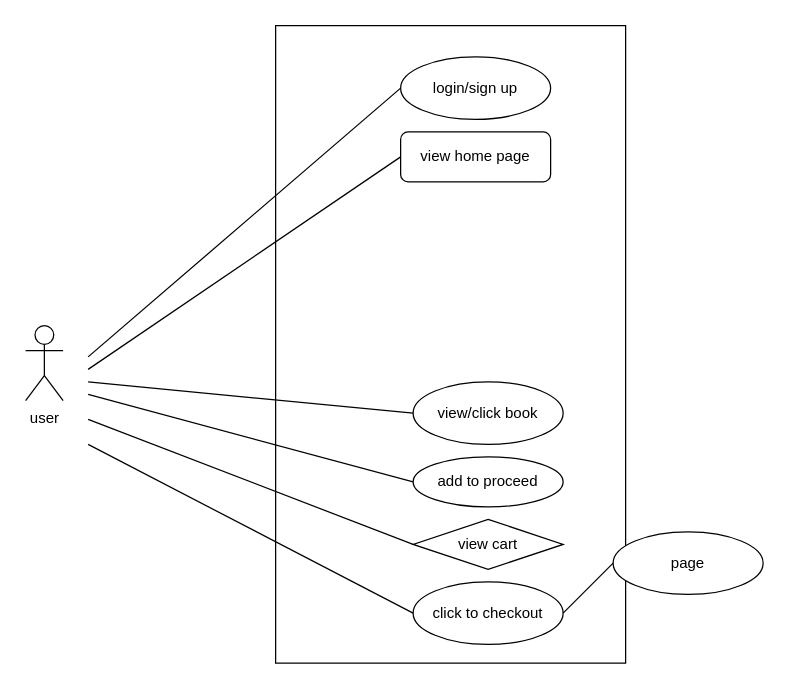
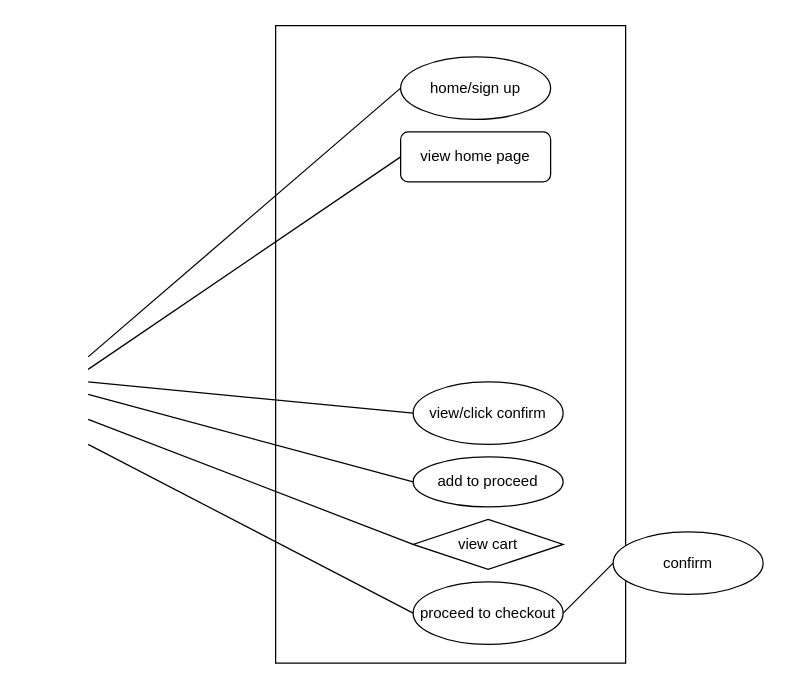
(476, 88) -> (476, 88)
(44, 363) -> none
(488, 413) -> (488, 413)
(688, 563) -> (688, 563)
(488, 613) -> (488, 613)
